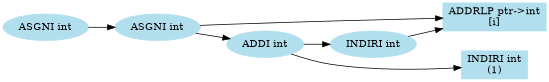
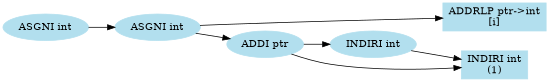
(422, 33) -> (432, 54)
(265, 44) -> (265, 44)
